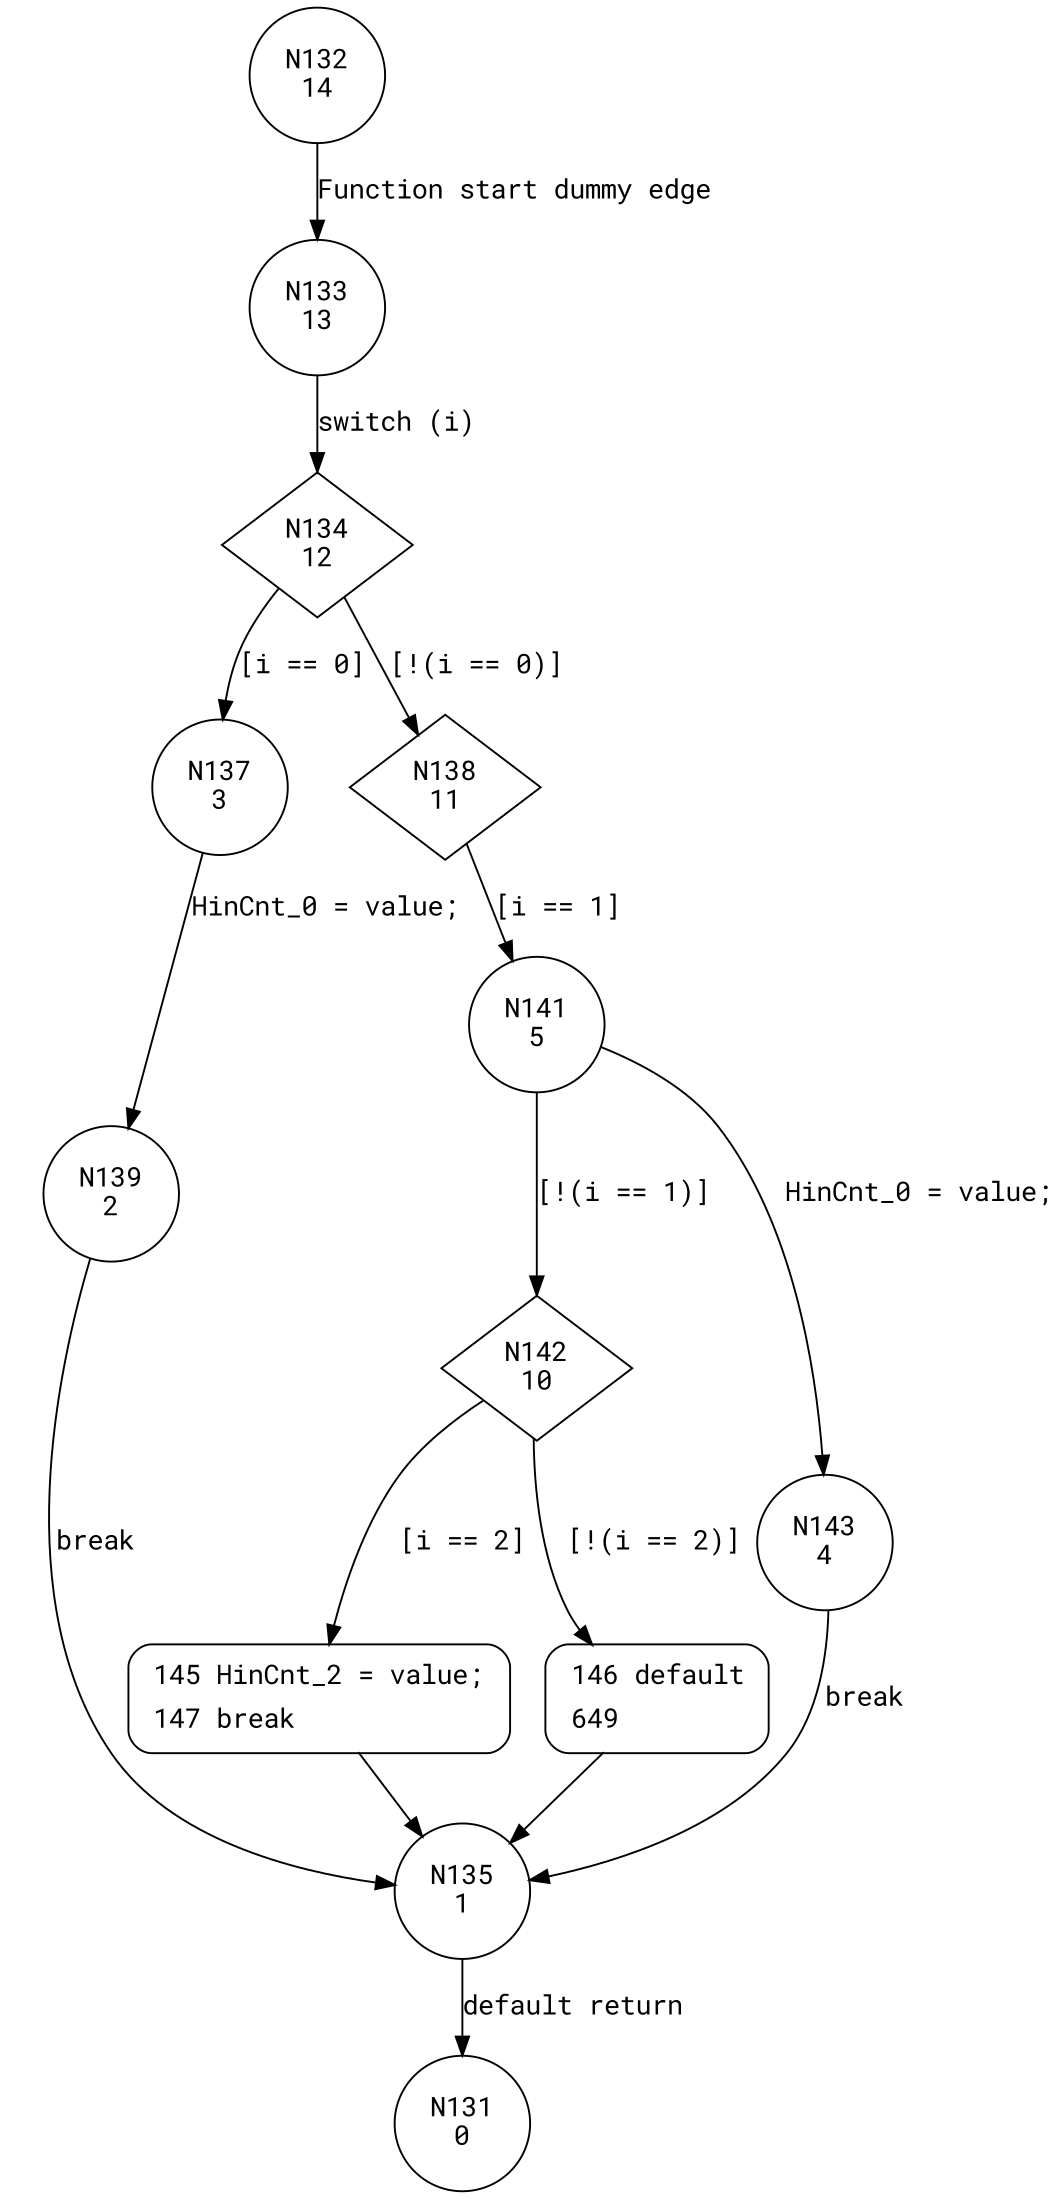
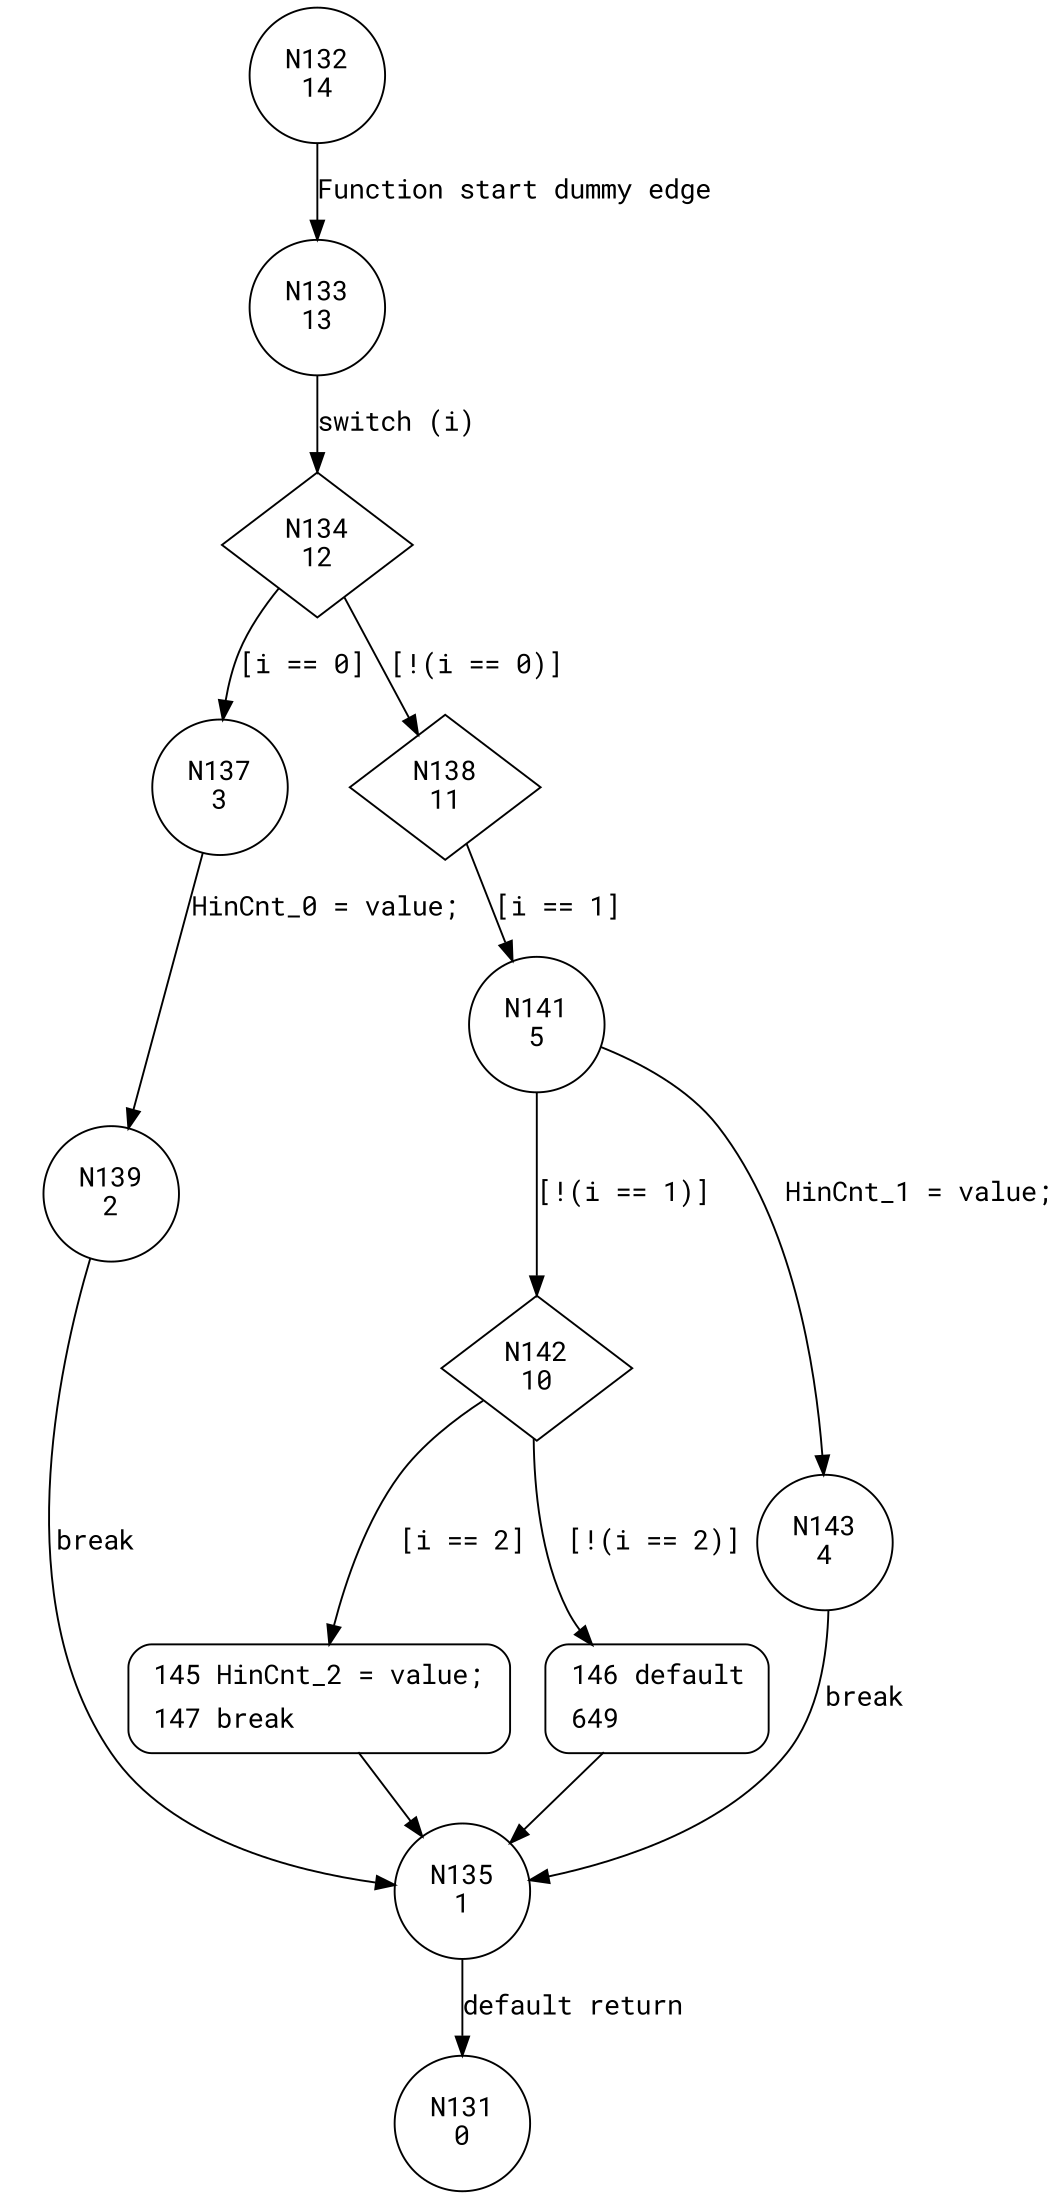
(919, 1194) -> (919, 1194)
